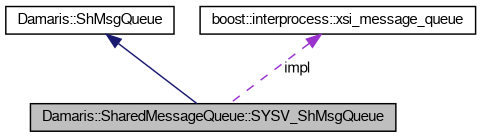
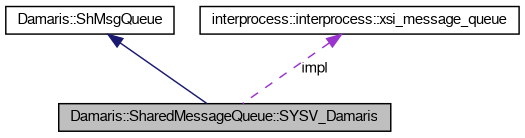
(338, 20) -> (360, 20)
(213, 117) -> (225, 117)
